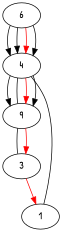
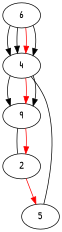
(17, 91) -> none
(22, 166) -> (22, 166)
(41, 217) -> (41, 217)
